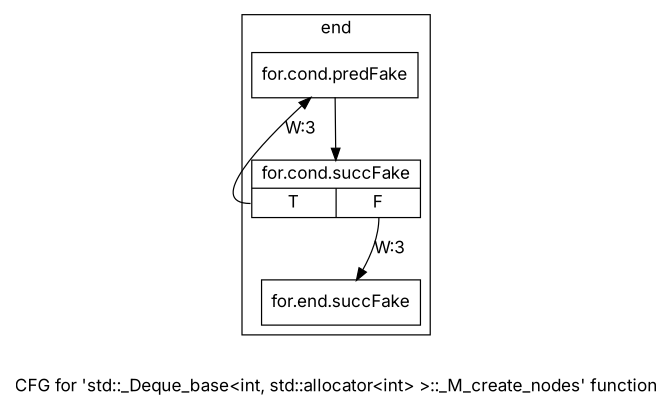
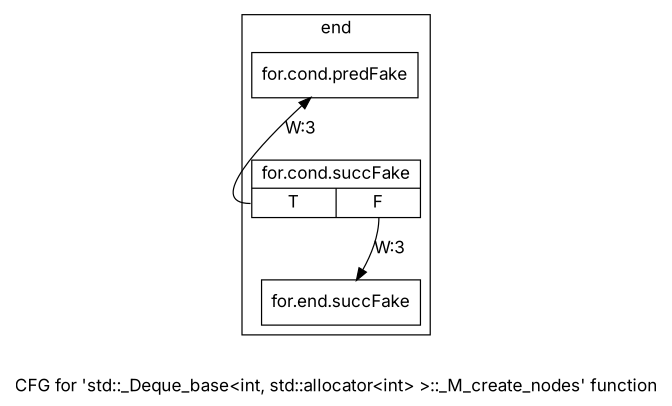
(335, 123) -> none
